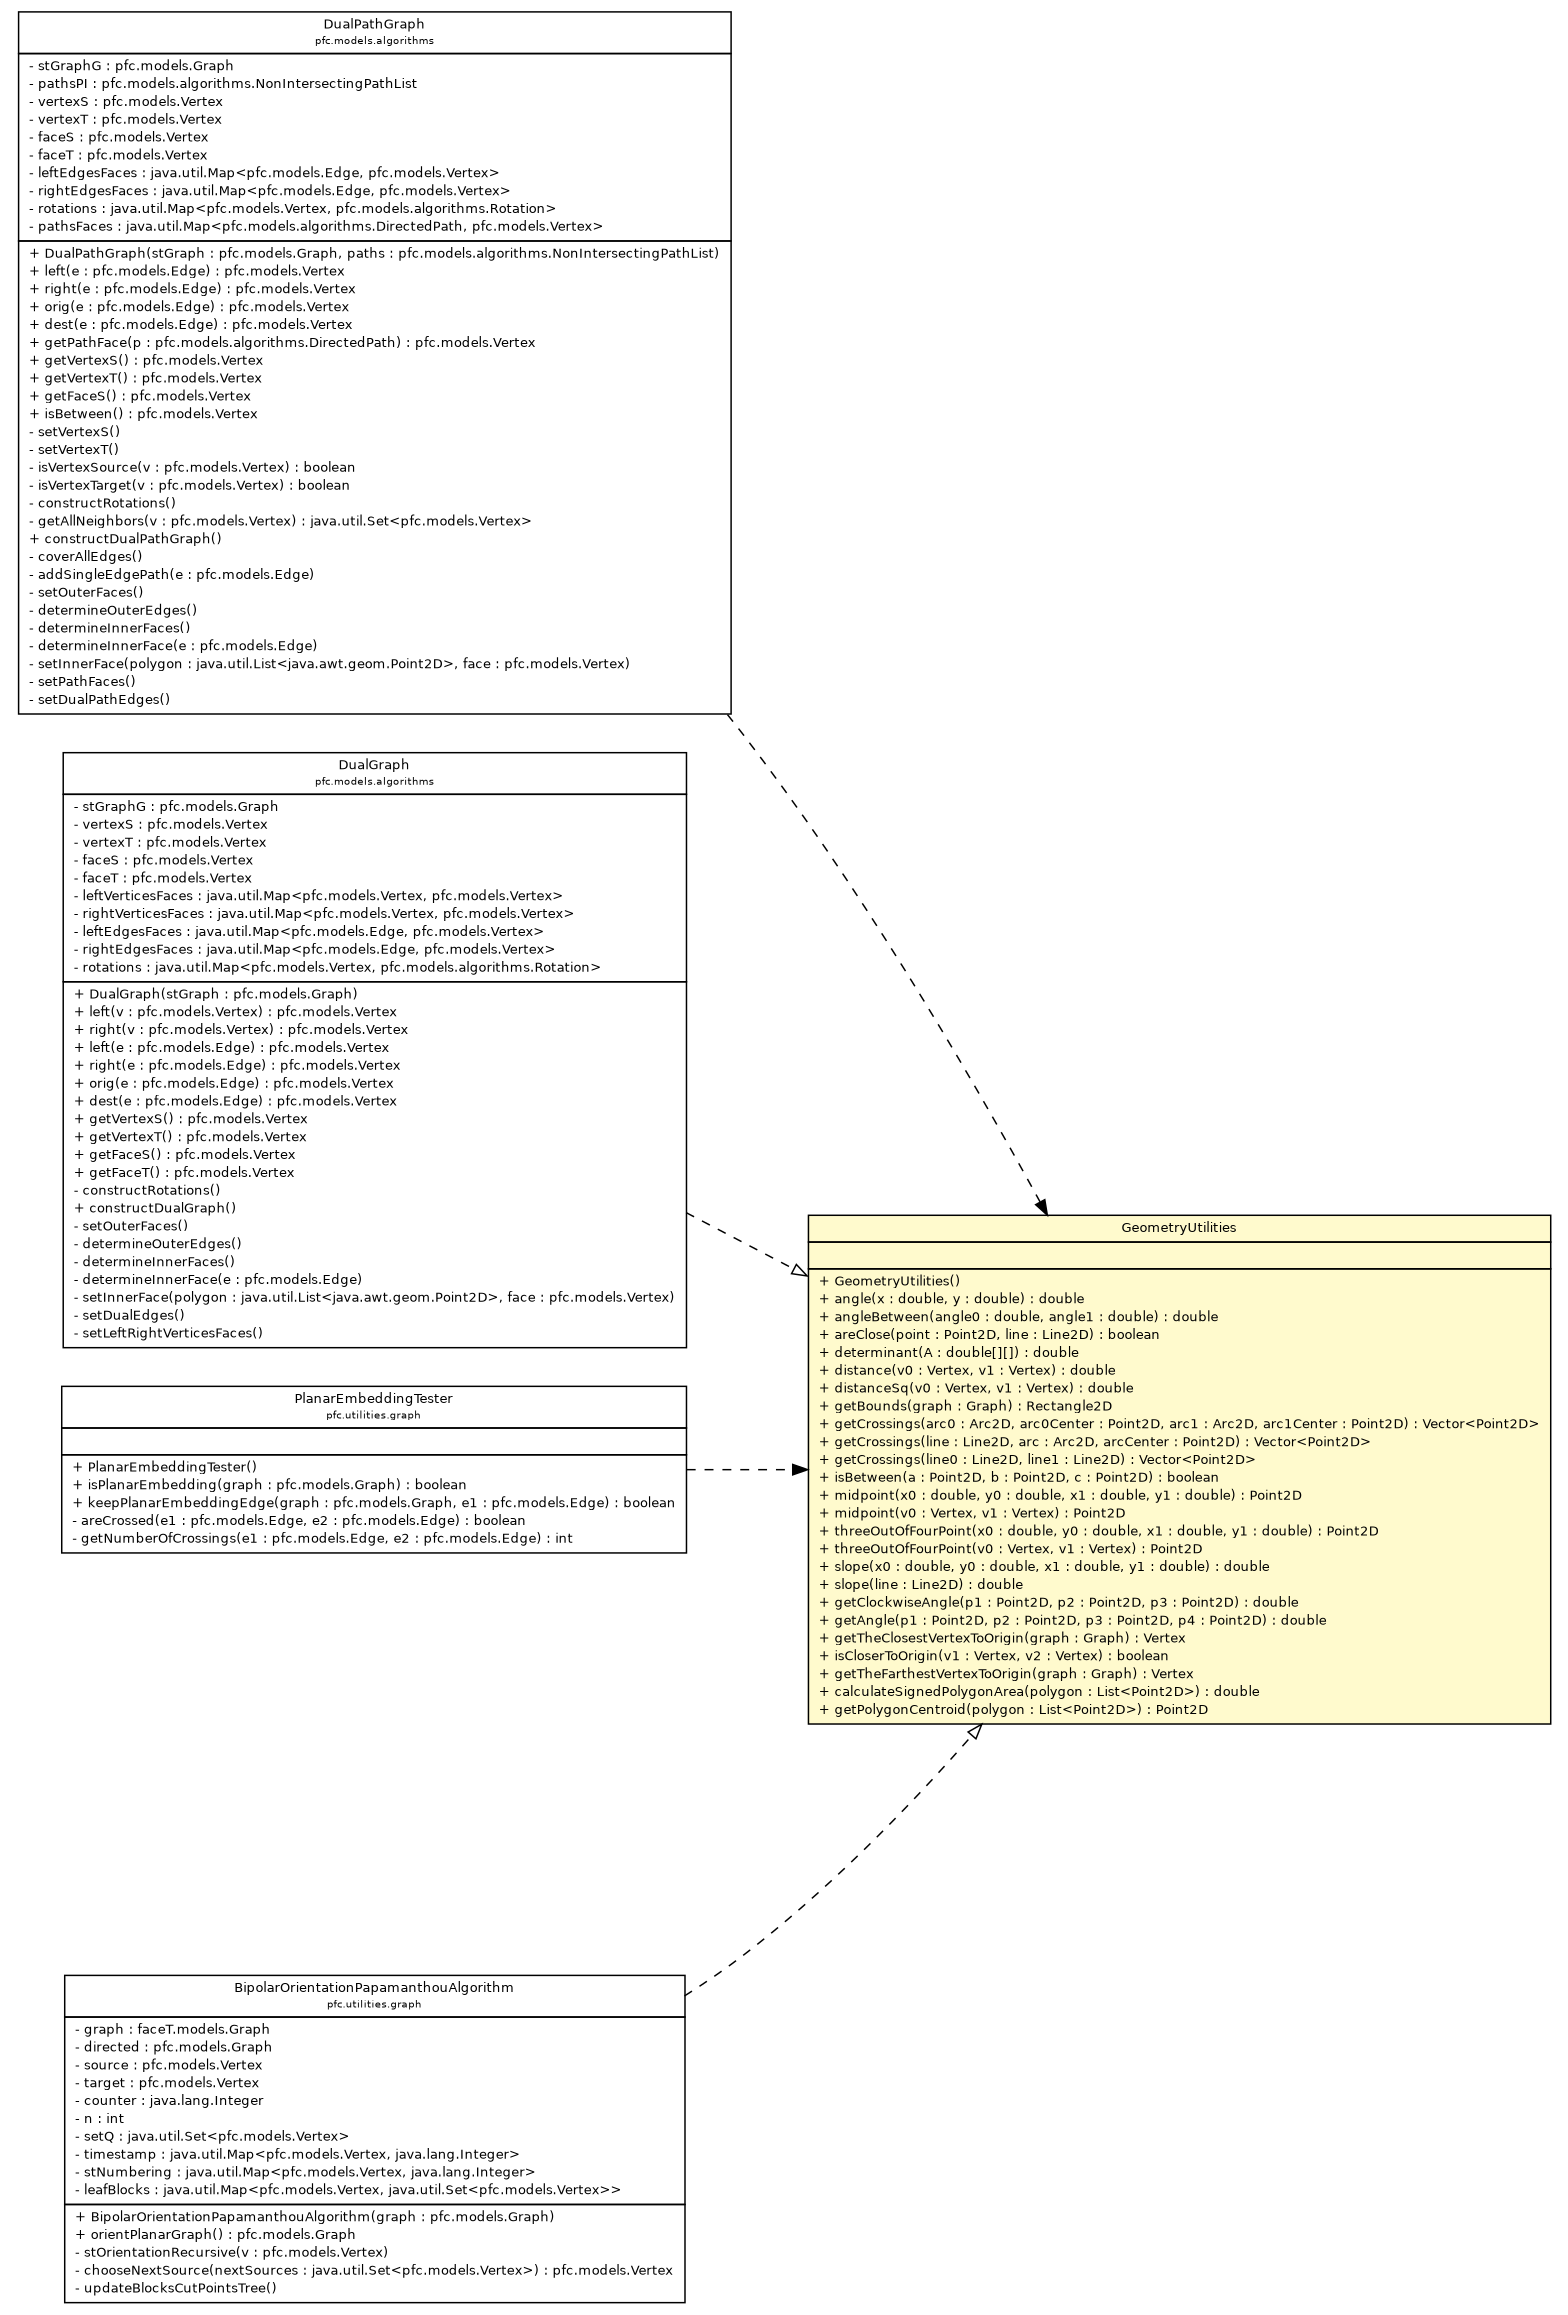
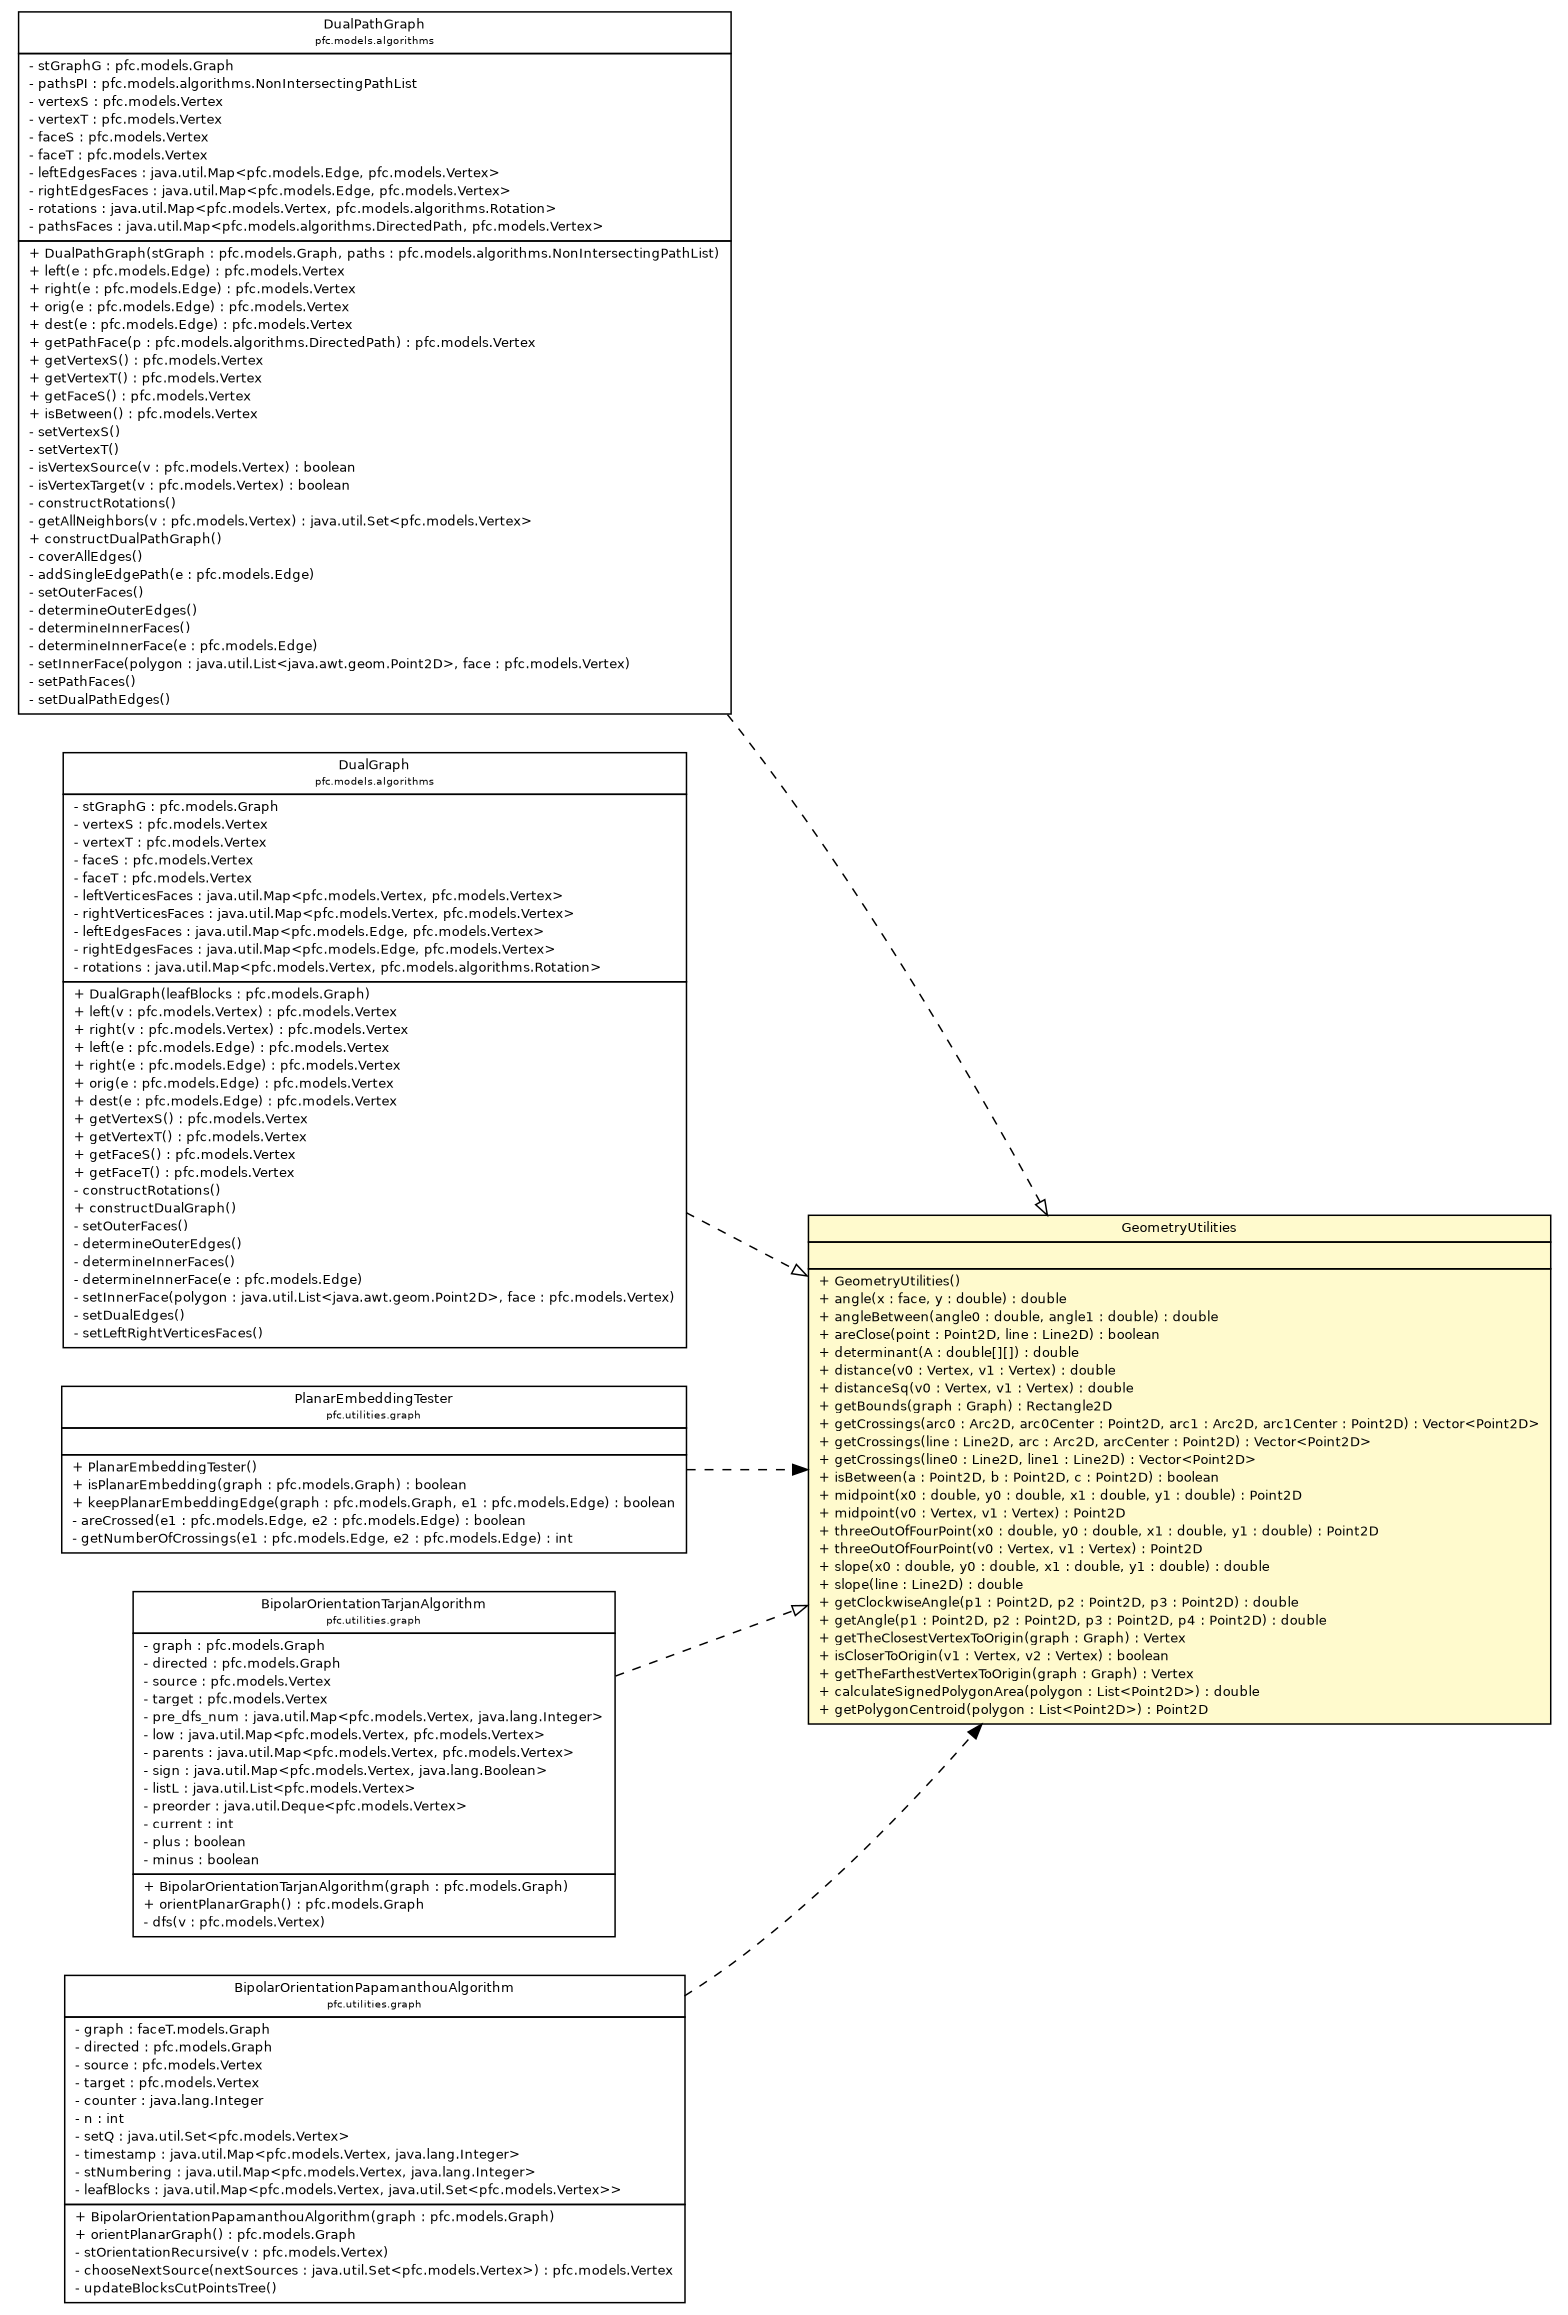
(893, 952) -> (893, 952)
(216, 994) -> (222, 994)
(952, 1299) -> (943, 1299)
none -> (374, 1764)
(837, 1876) -> (837, 1876)
